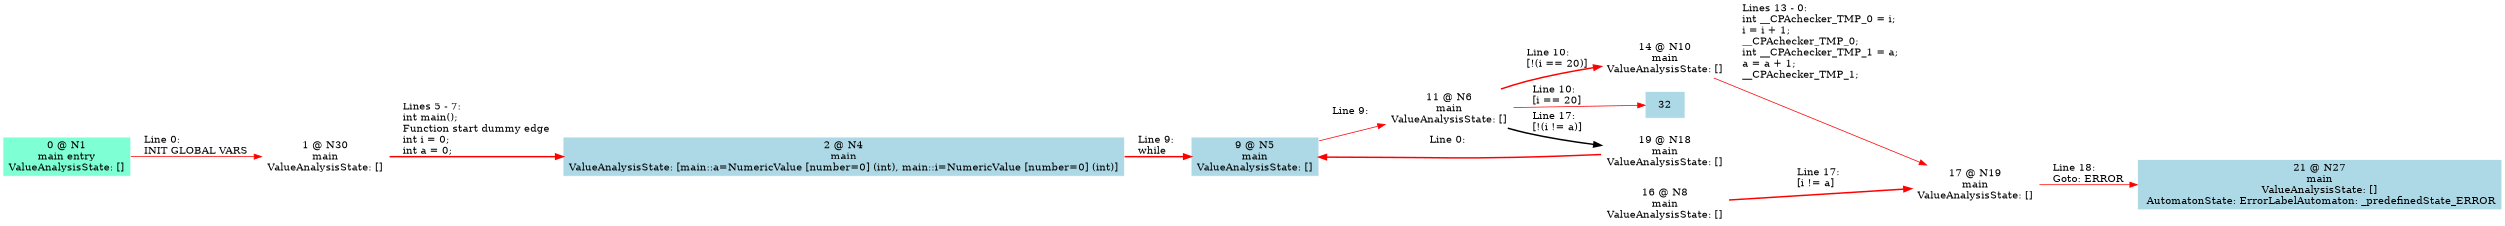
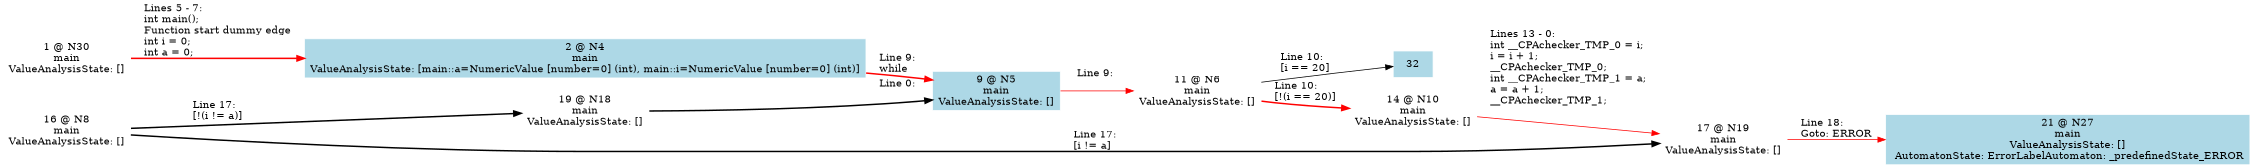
(1575, 106) -> (1323, 75)
(1550, 138) -> (322, 121)
(67, 157) -> none
(1464, 158) -> (787, 108)
(1816, 195) -> (891, 151)
